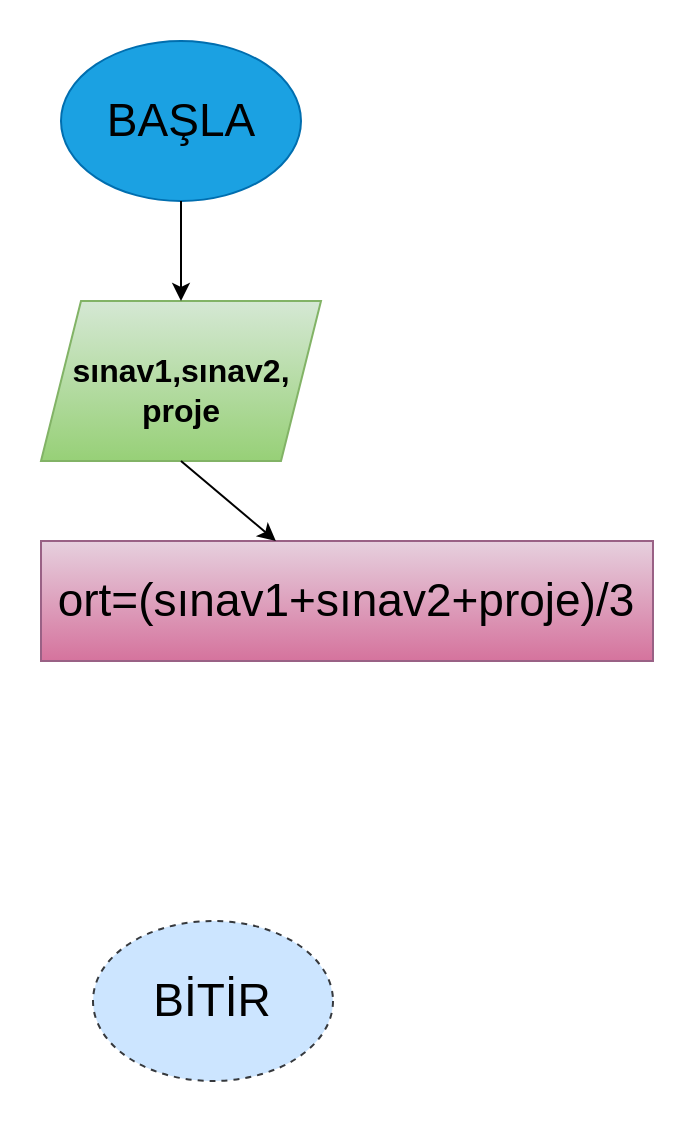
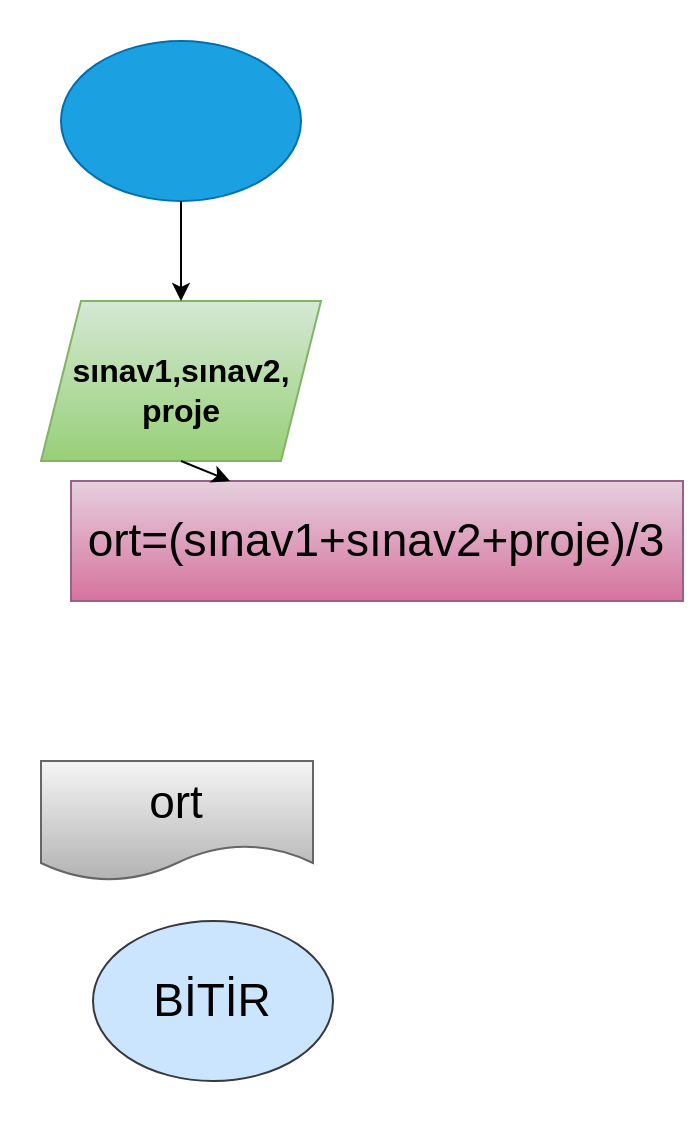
(181, 121) -> none
(347, 601) -> (377, 541)
none -> (177, 821)
(213, 1001) -> (213, 1001)
